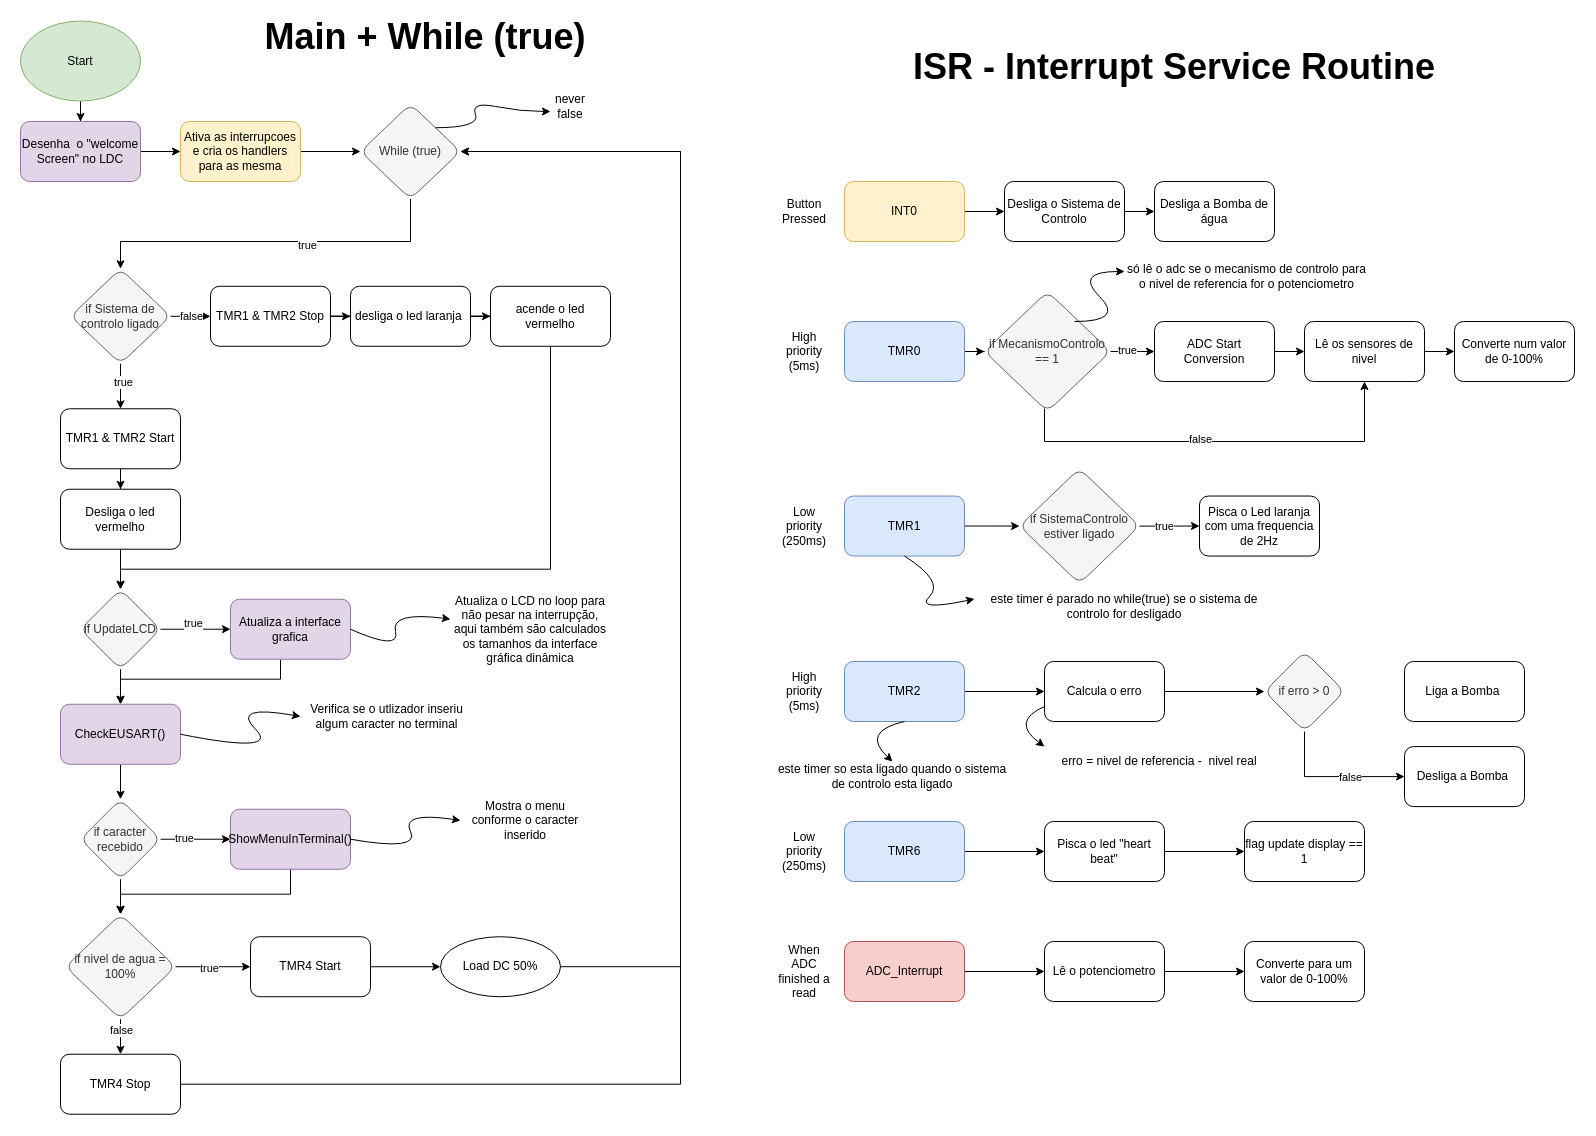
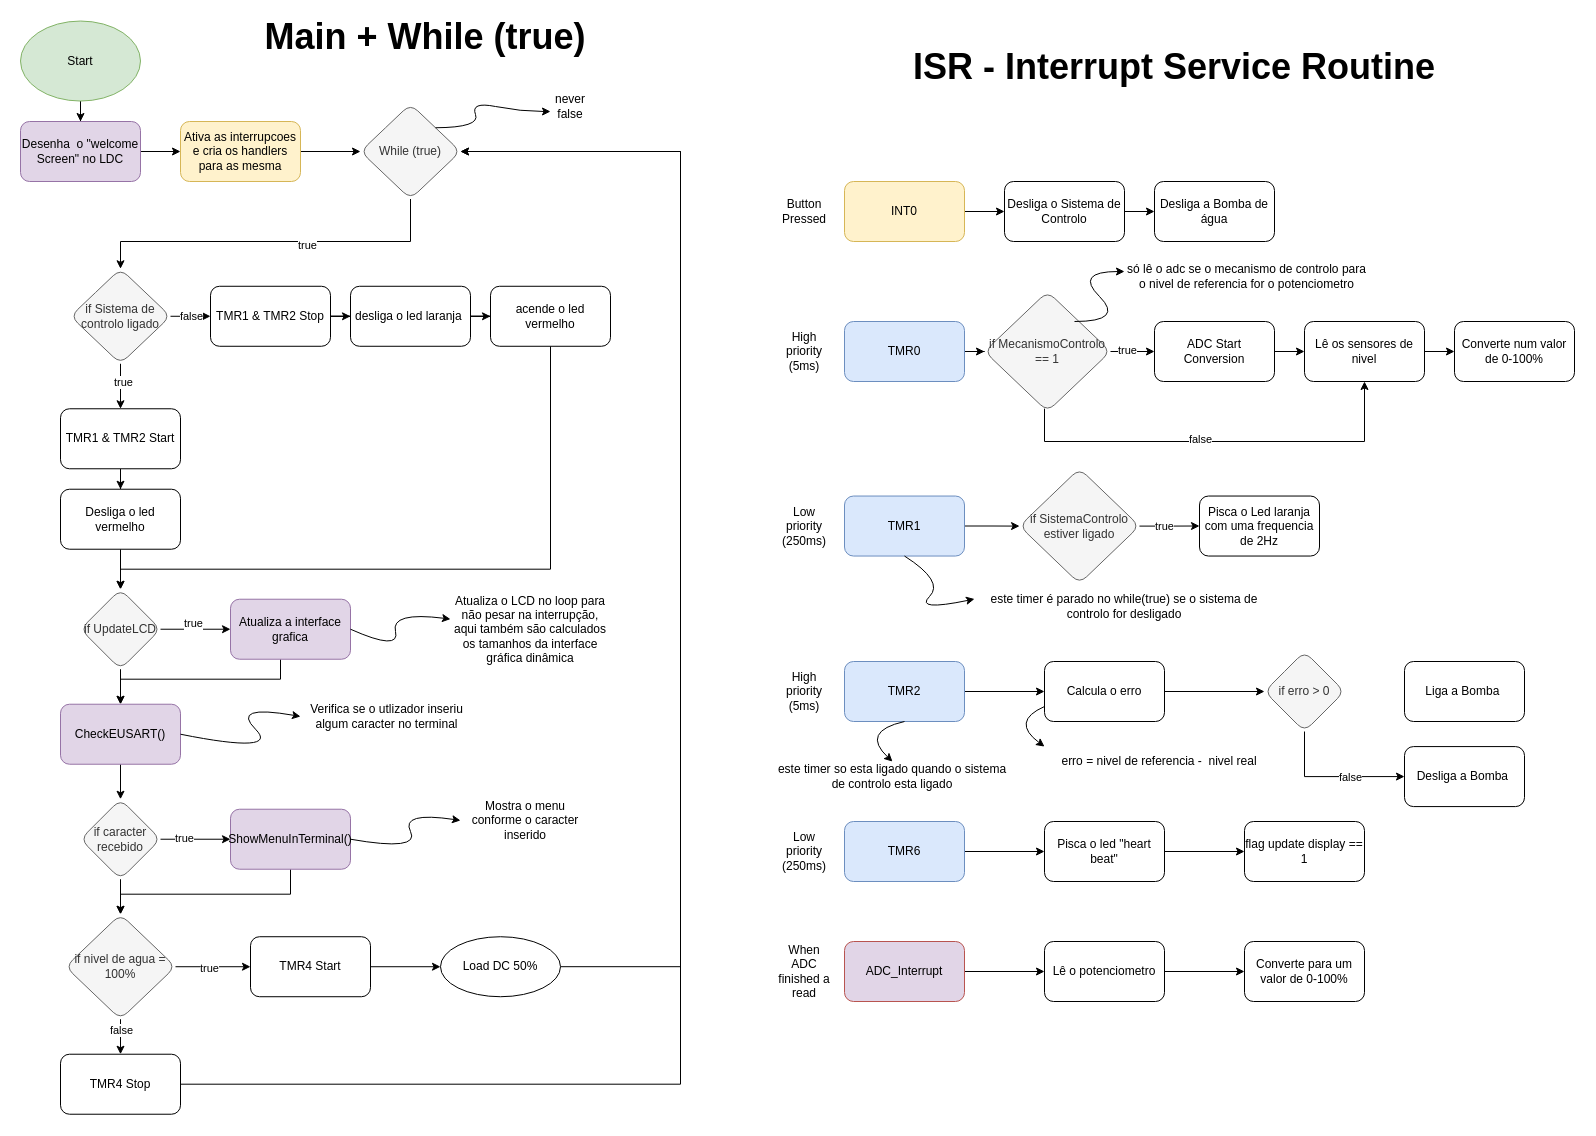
(905, 972) -> (905, 972)
